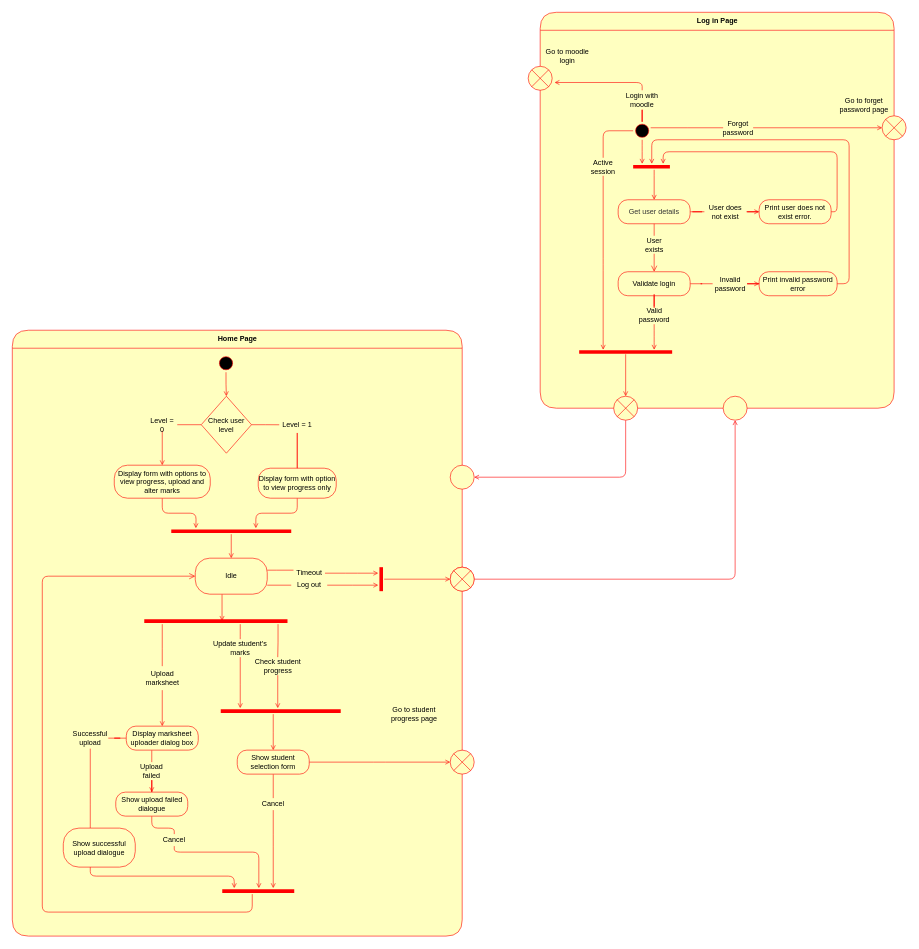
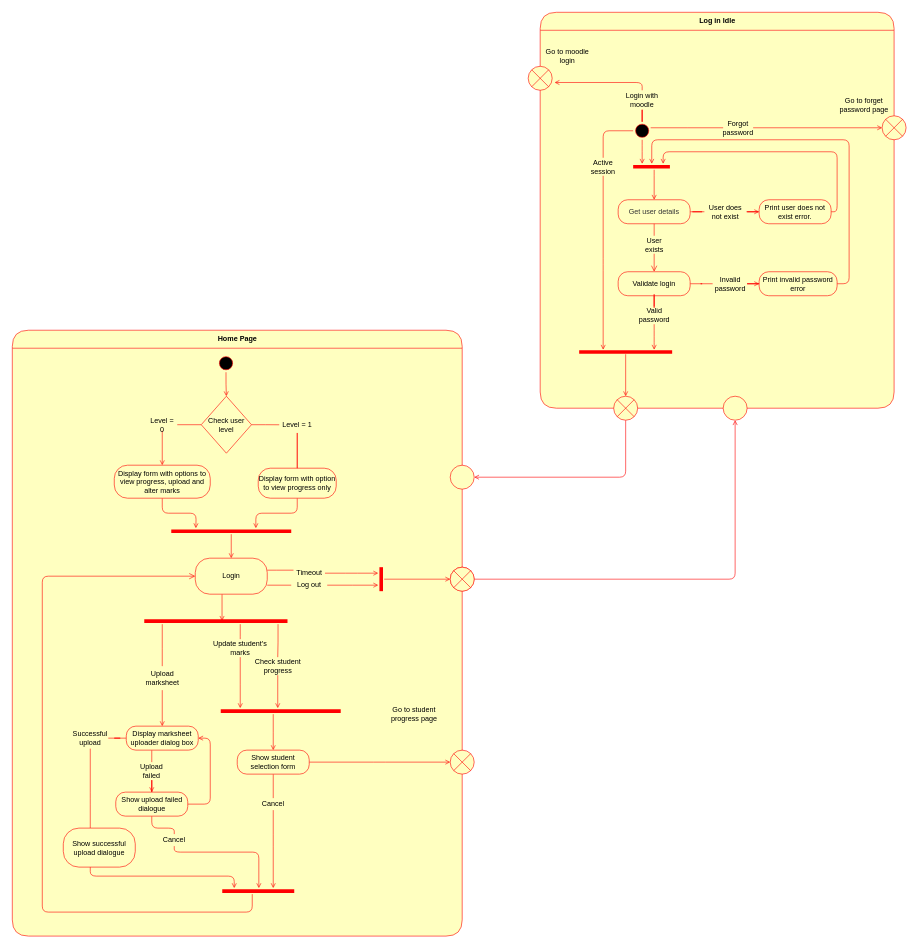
(718, 21) -> (718, 21)
(231, 576) -> (231, 576)
none -> (210, 777)
